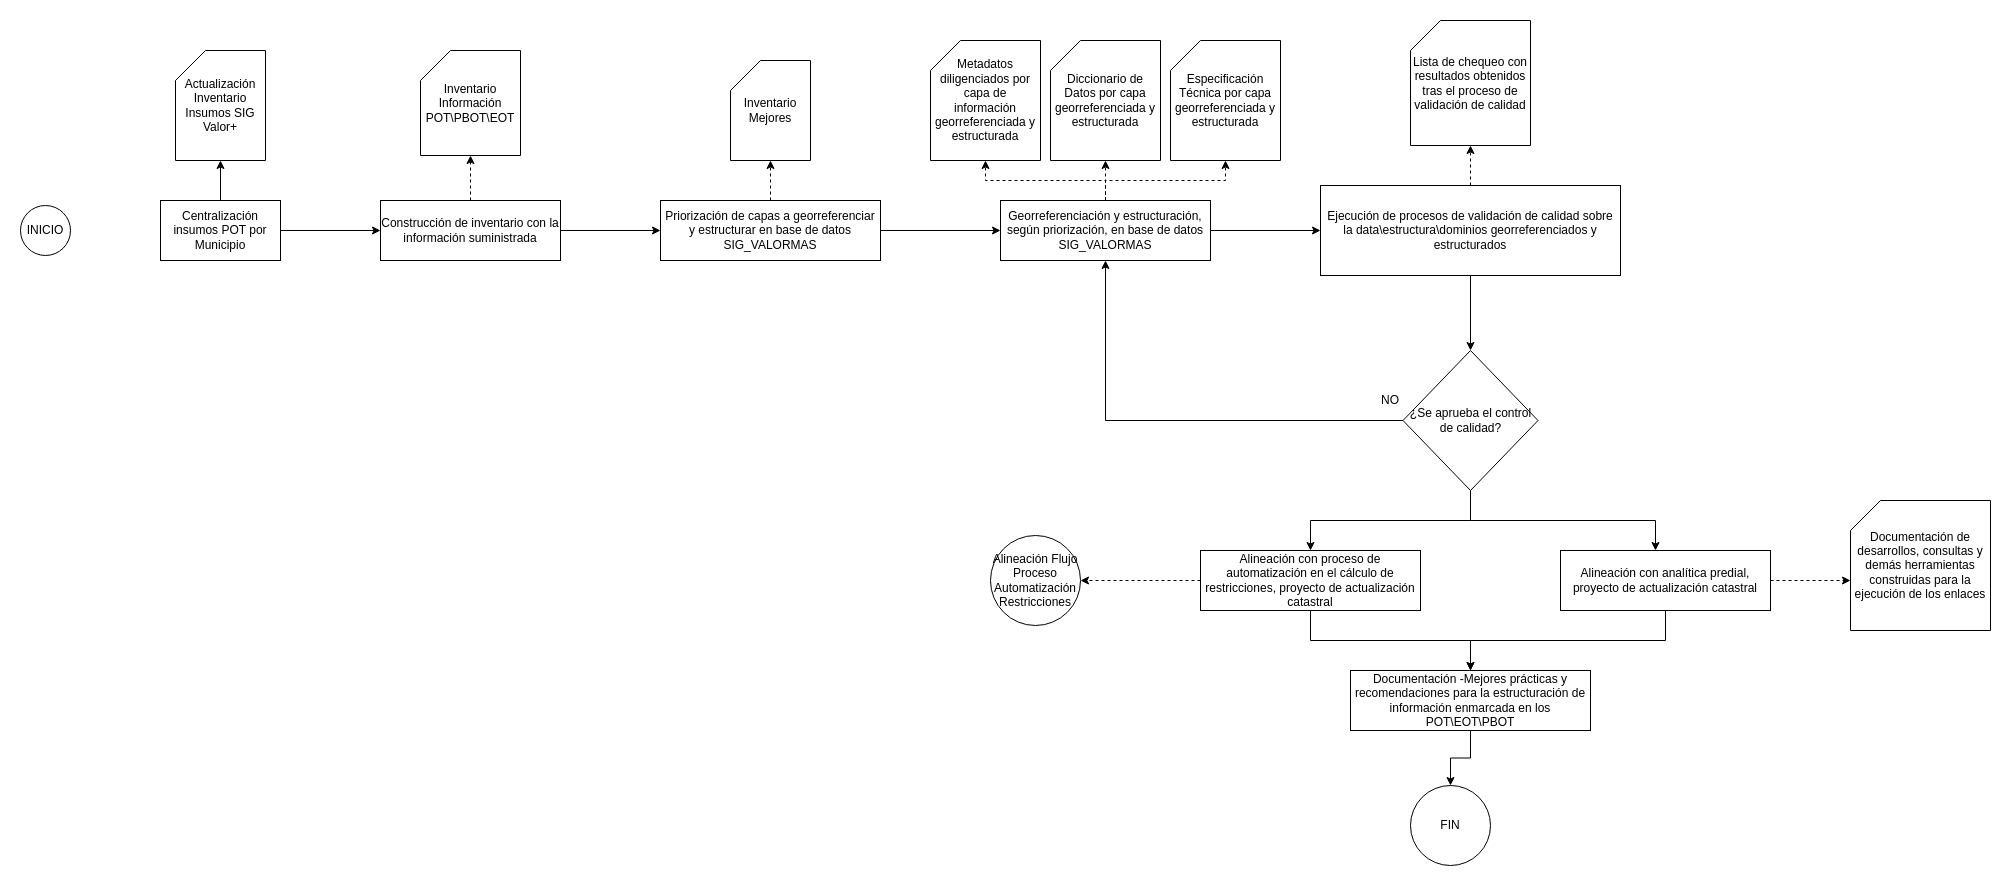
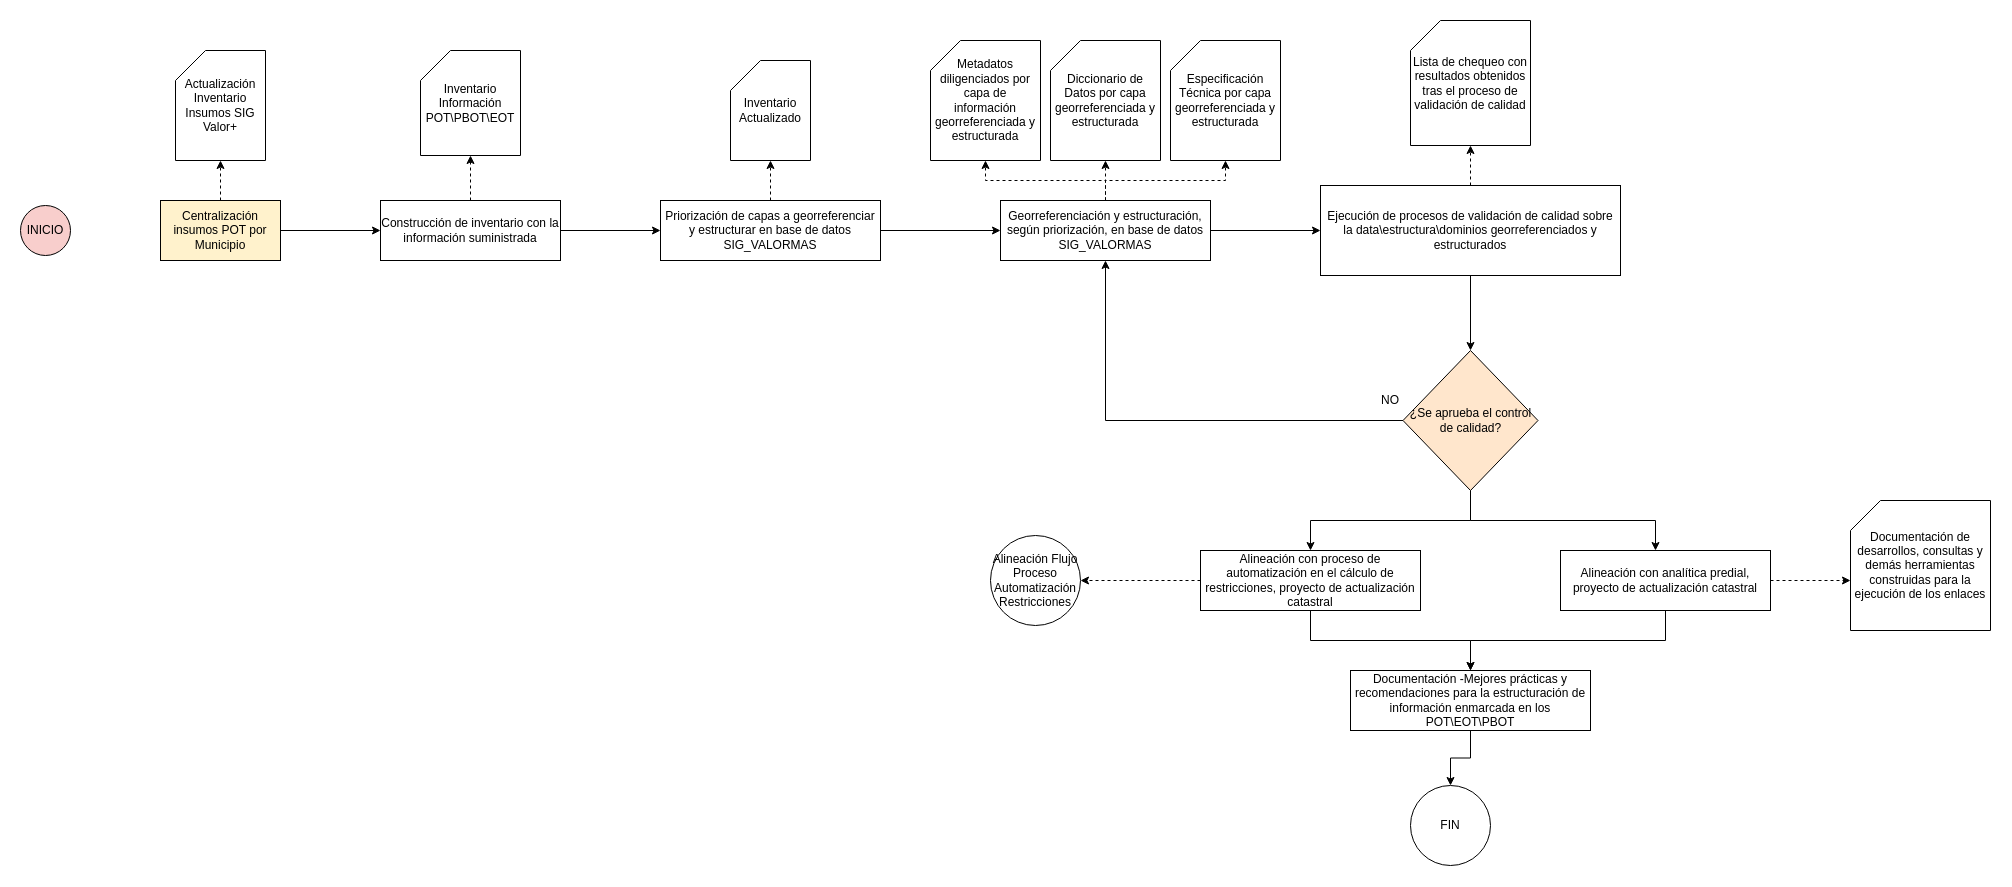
(771, 111) -> (771, 111)
(221, 184) -> (221, 184)
(46, 231) -> (46, 231)
(221, 231) -> (221, 231)
(1471, 421) -> (1471, 421)
